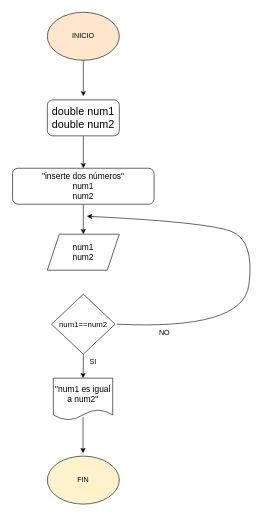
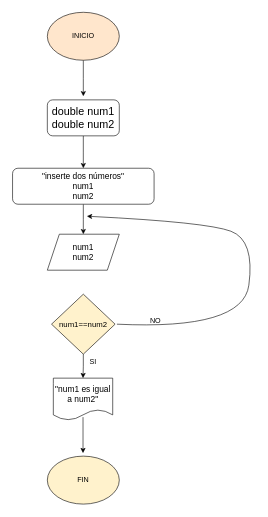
(83, 324) -> (83, 324)
(164, 333) -> (155, 321)
